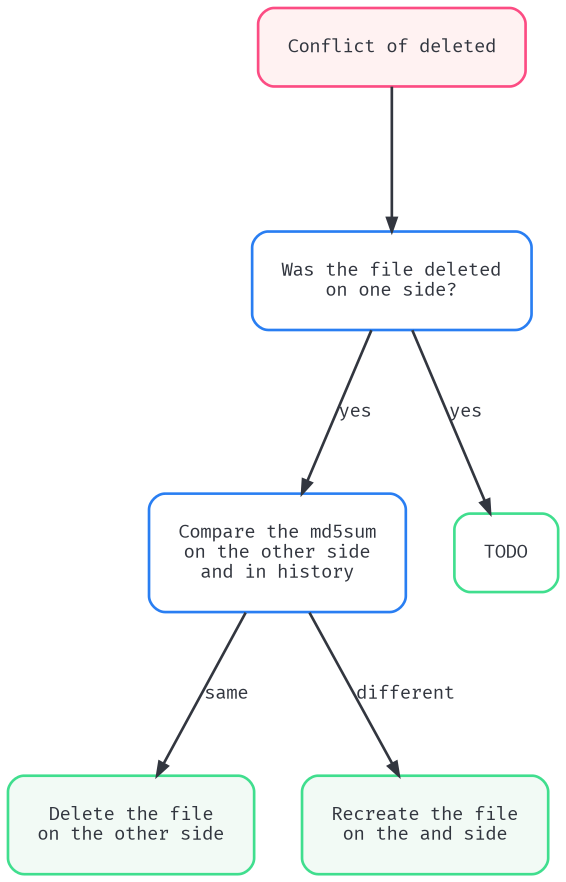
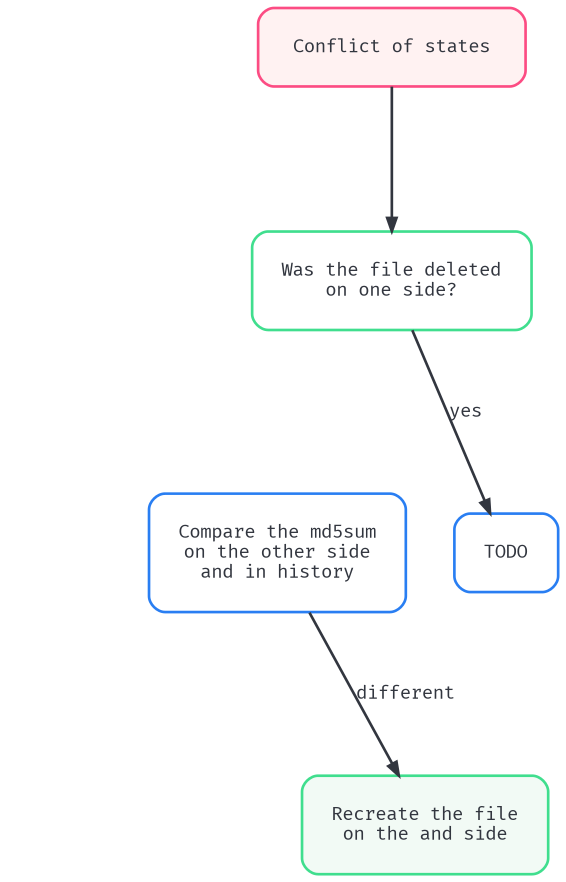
(392, 47) -> (392, 47)
(392, 281) -> (392, 281)
(339, 406) -> none
(506, 553) -> (506, 553)
(131, 825) -> none
